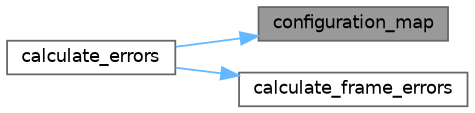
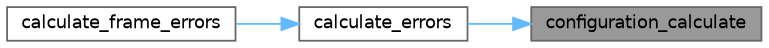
(353, 24) -> (646, 24)
(198, 71) -> (259, 24)
